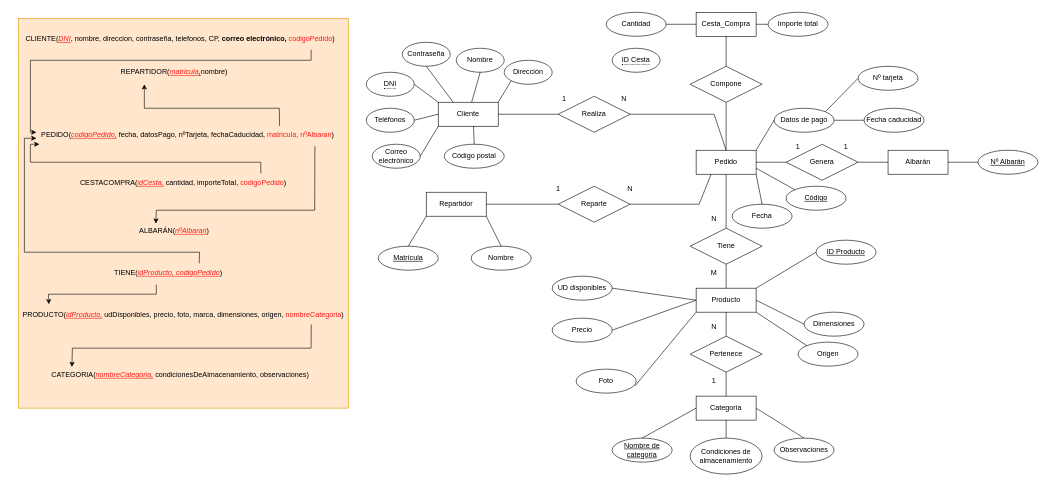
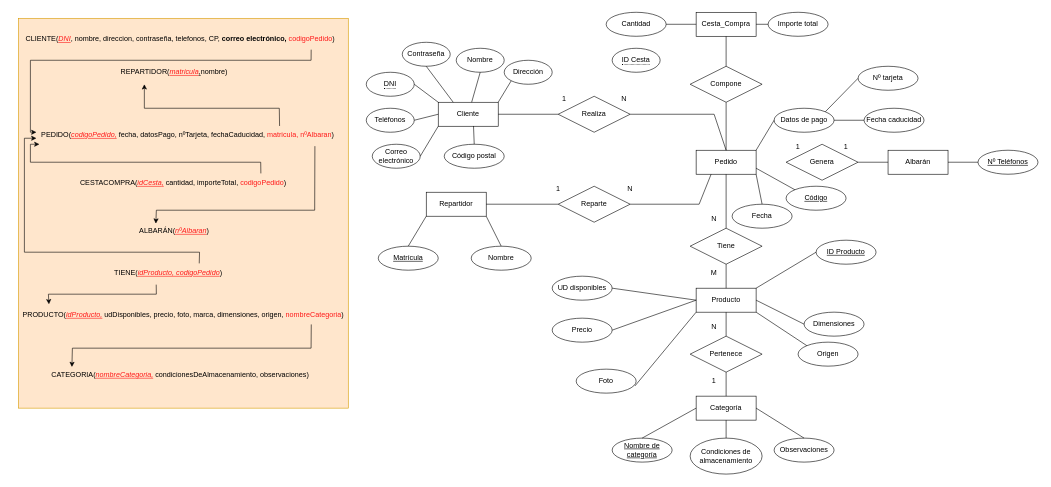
(771, 162) -> none
(1008, 162) -> (1008, 162)
